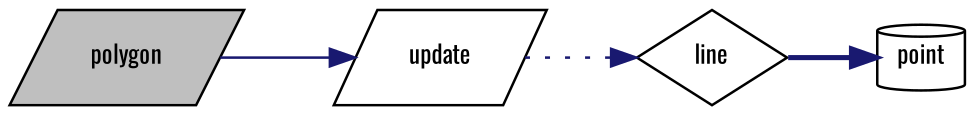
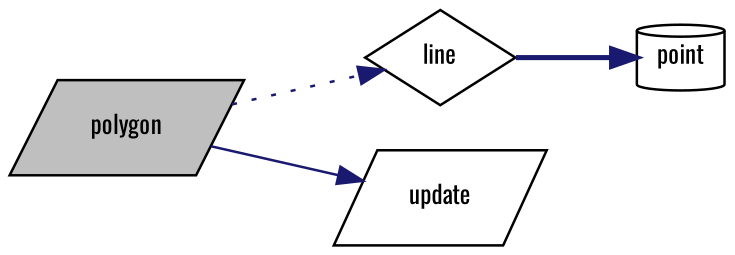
(568, 58) -> (295, 90)
